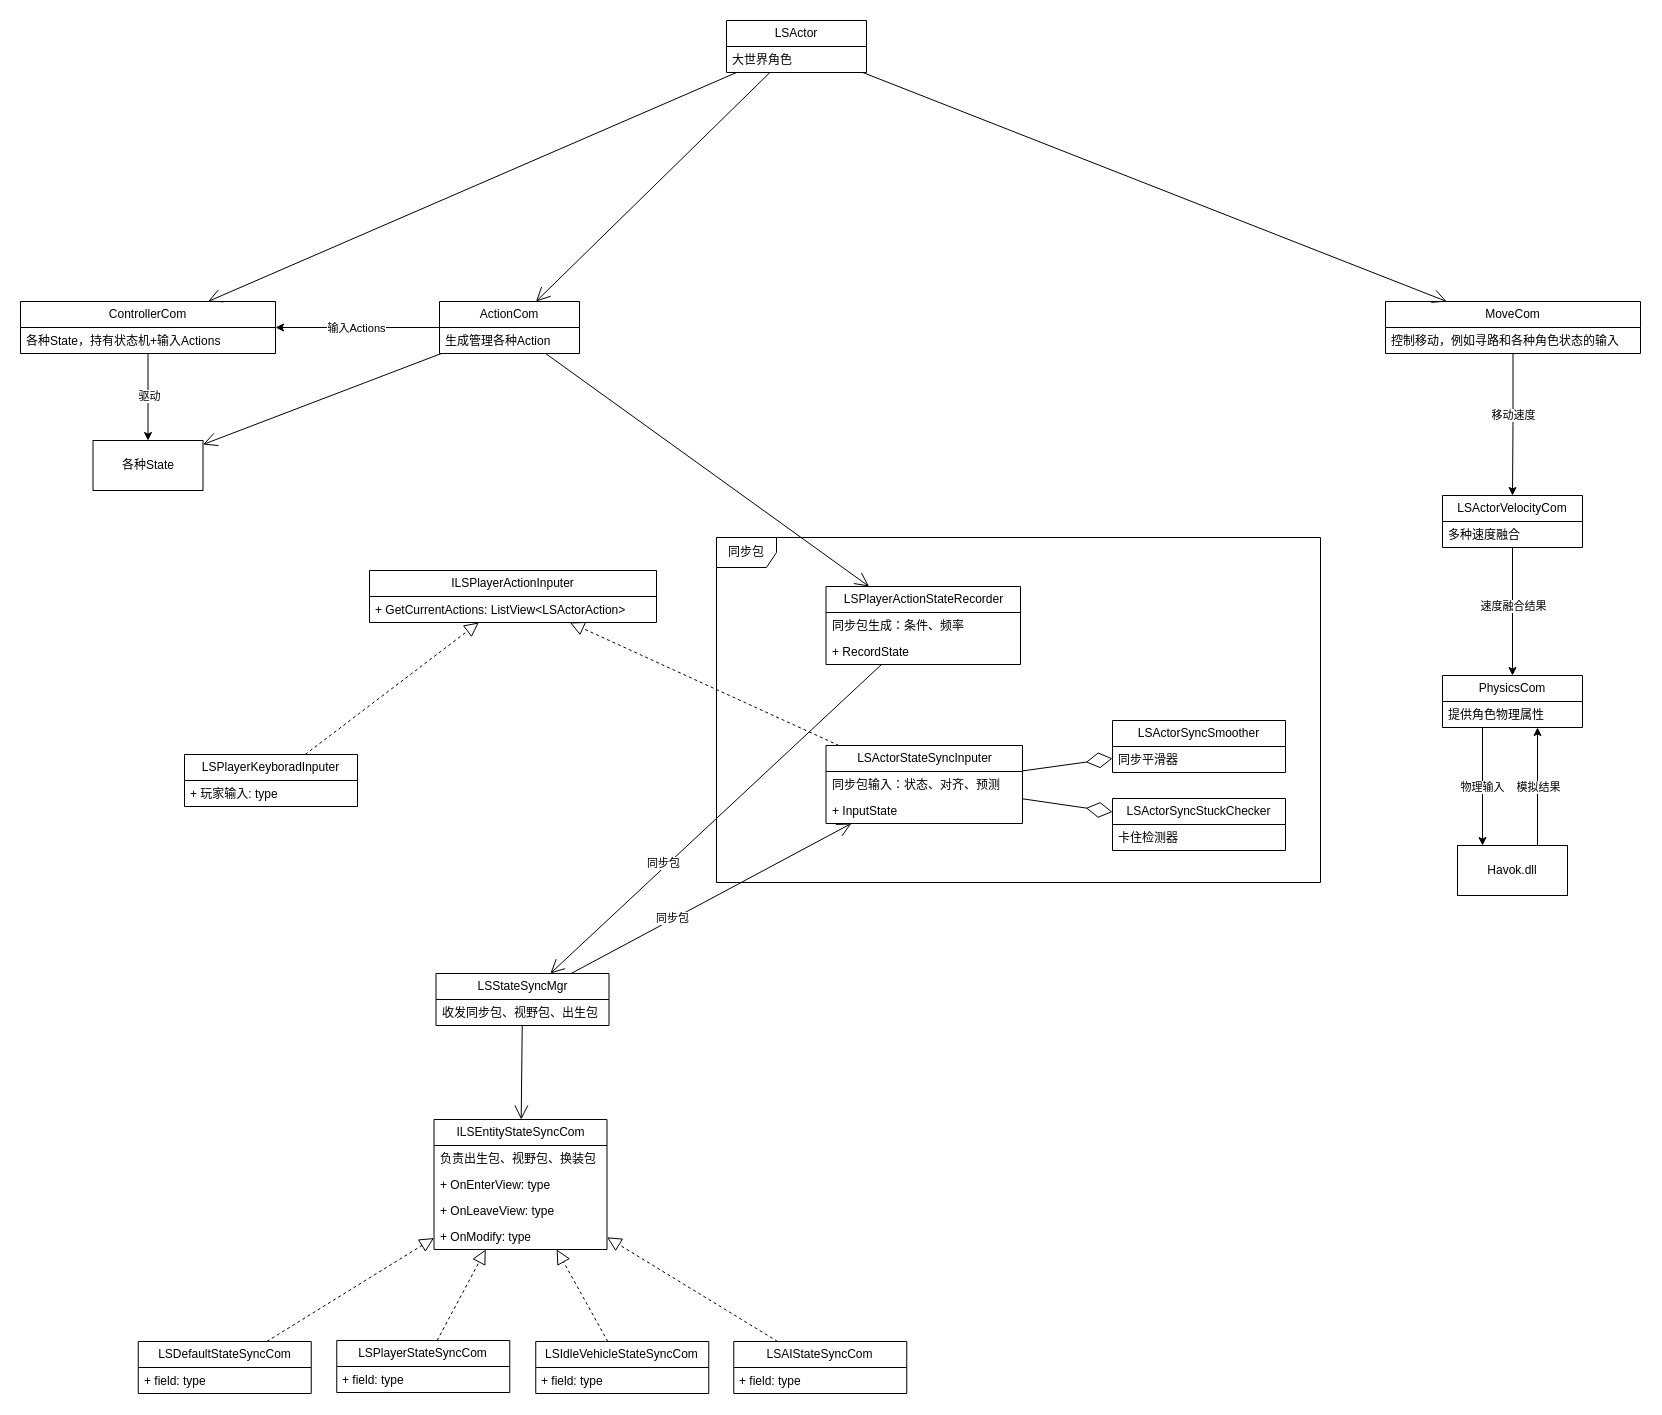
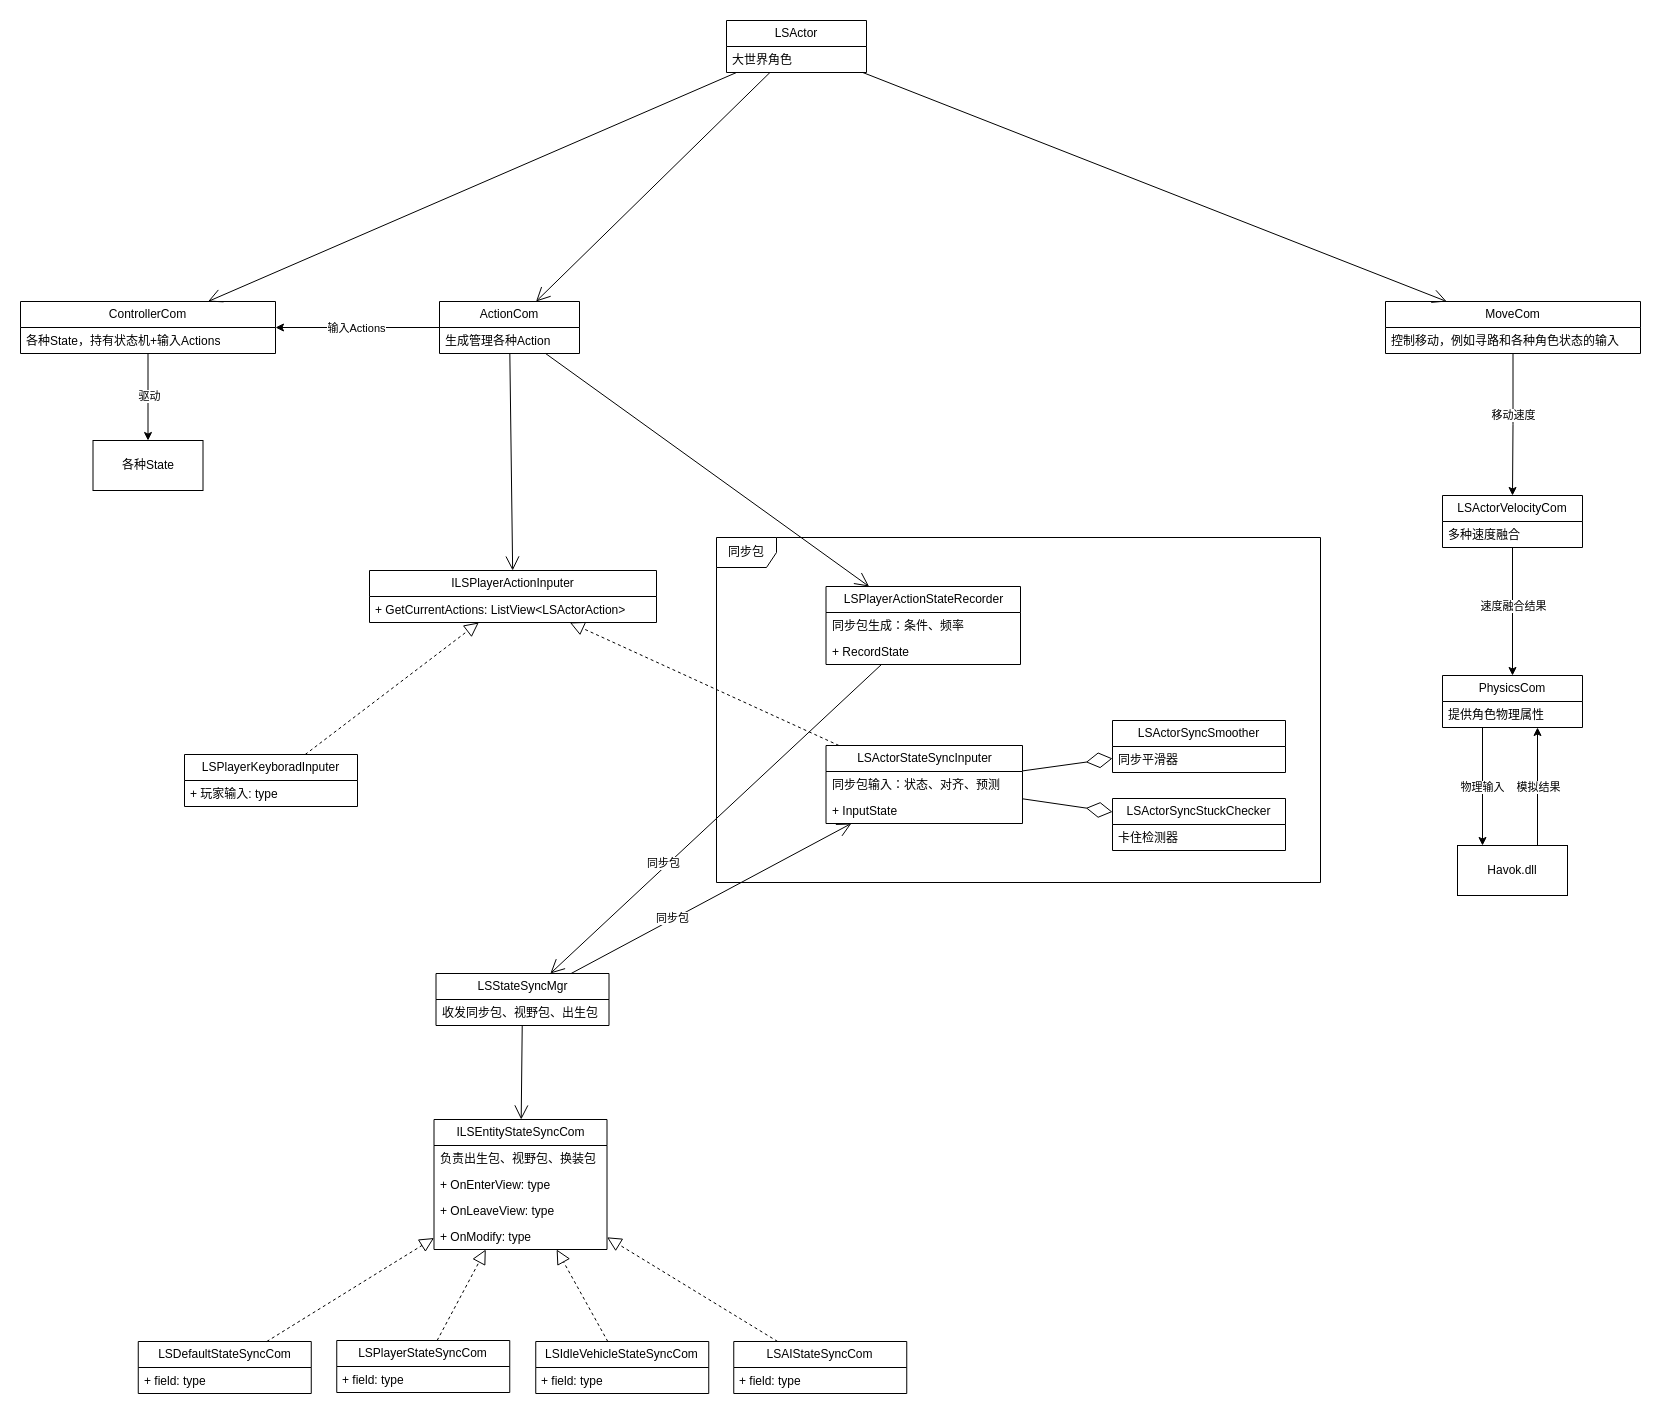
(323, 399) -> (511, 461)
